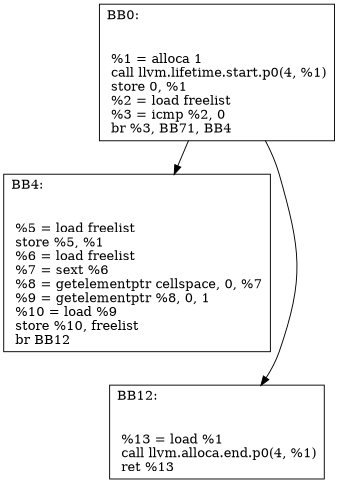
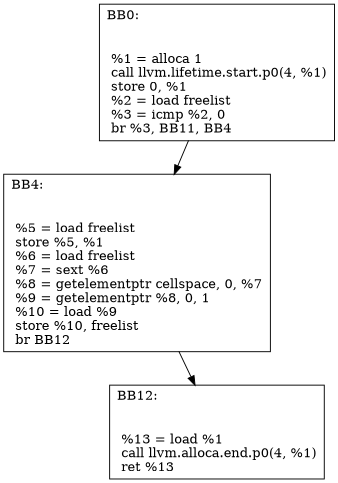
(170, 129) -> (170, 129)
(297, 259) -> (185, 364)
